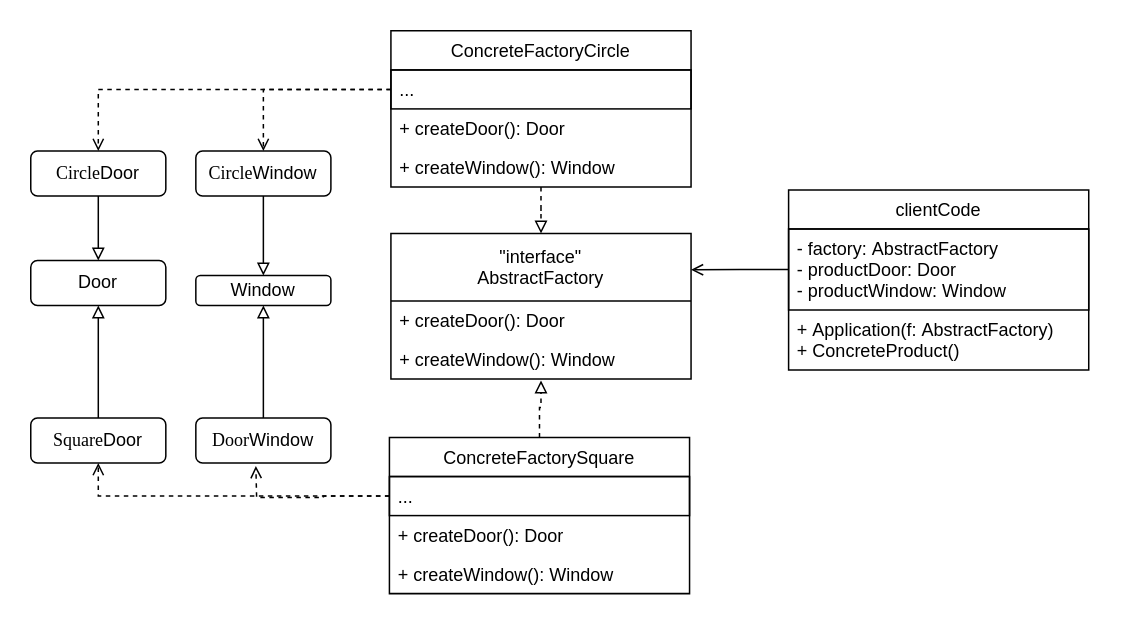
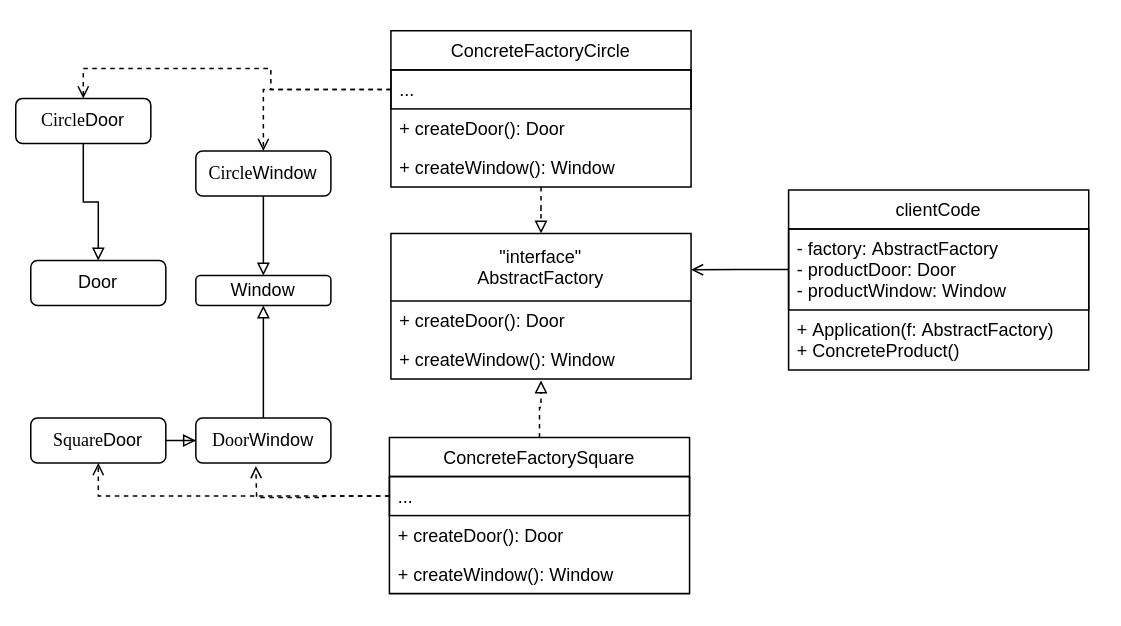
(98, 173) -> (83, 121)
(98, 368) -> (188, 440)
